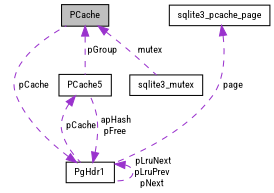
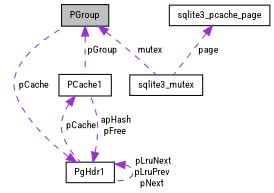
(85, 15) -> (85, 15)
(85, 85) -> (85, 85)
(193, 117) -> (190, 54)
